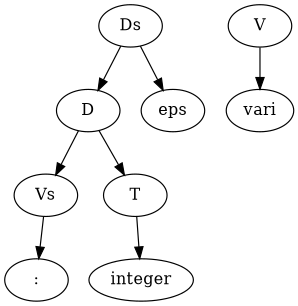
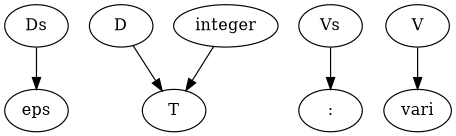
(112, 63) -> none
(70, 148) -> none
(138, 232) -> (203, 63)
